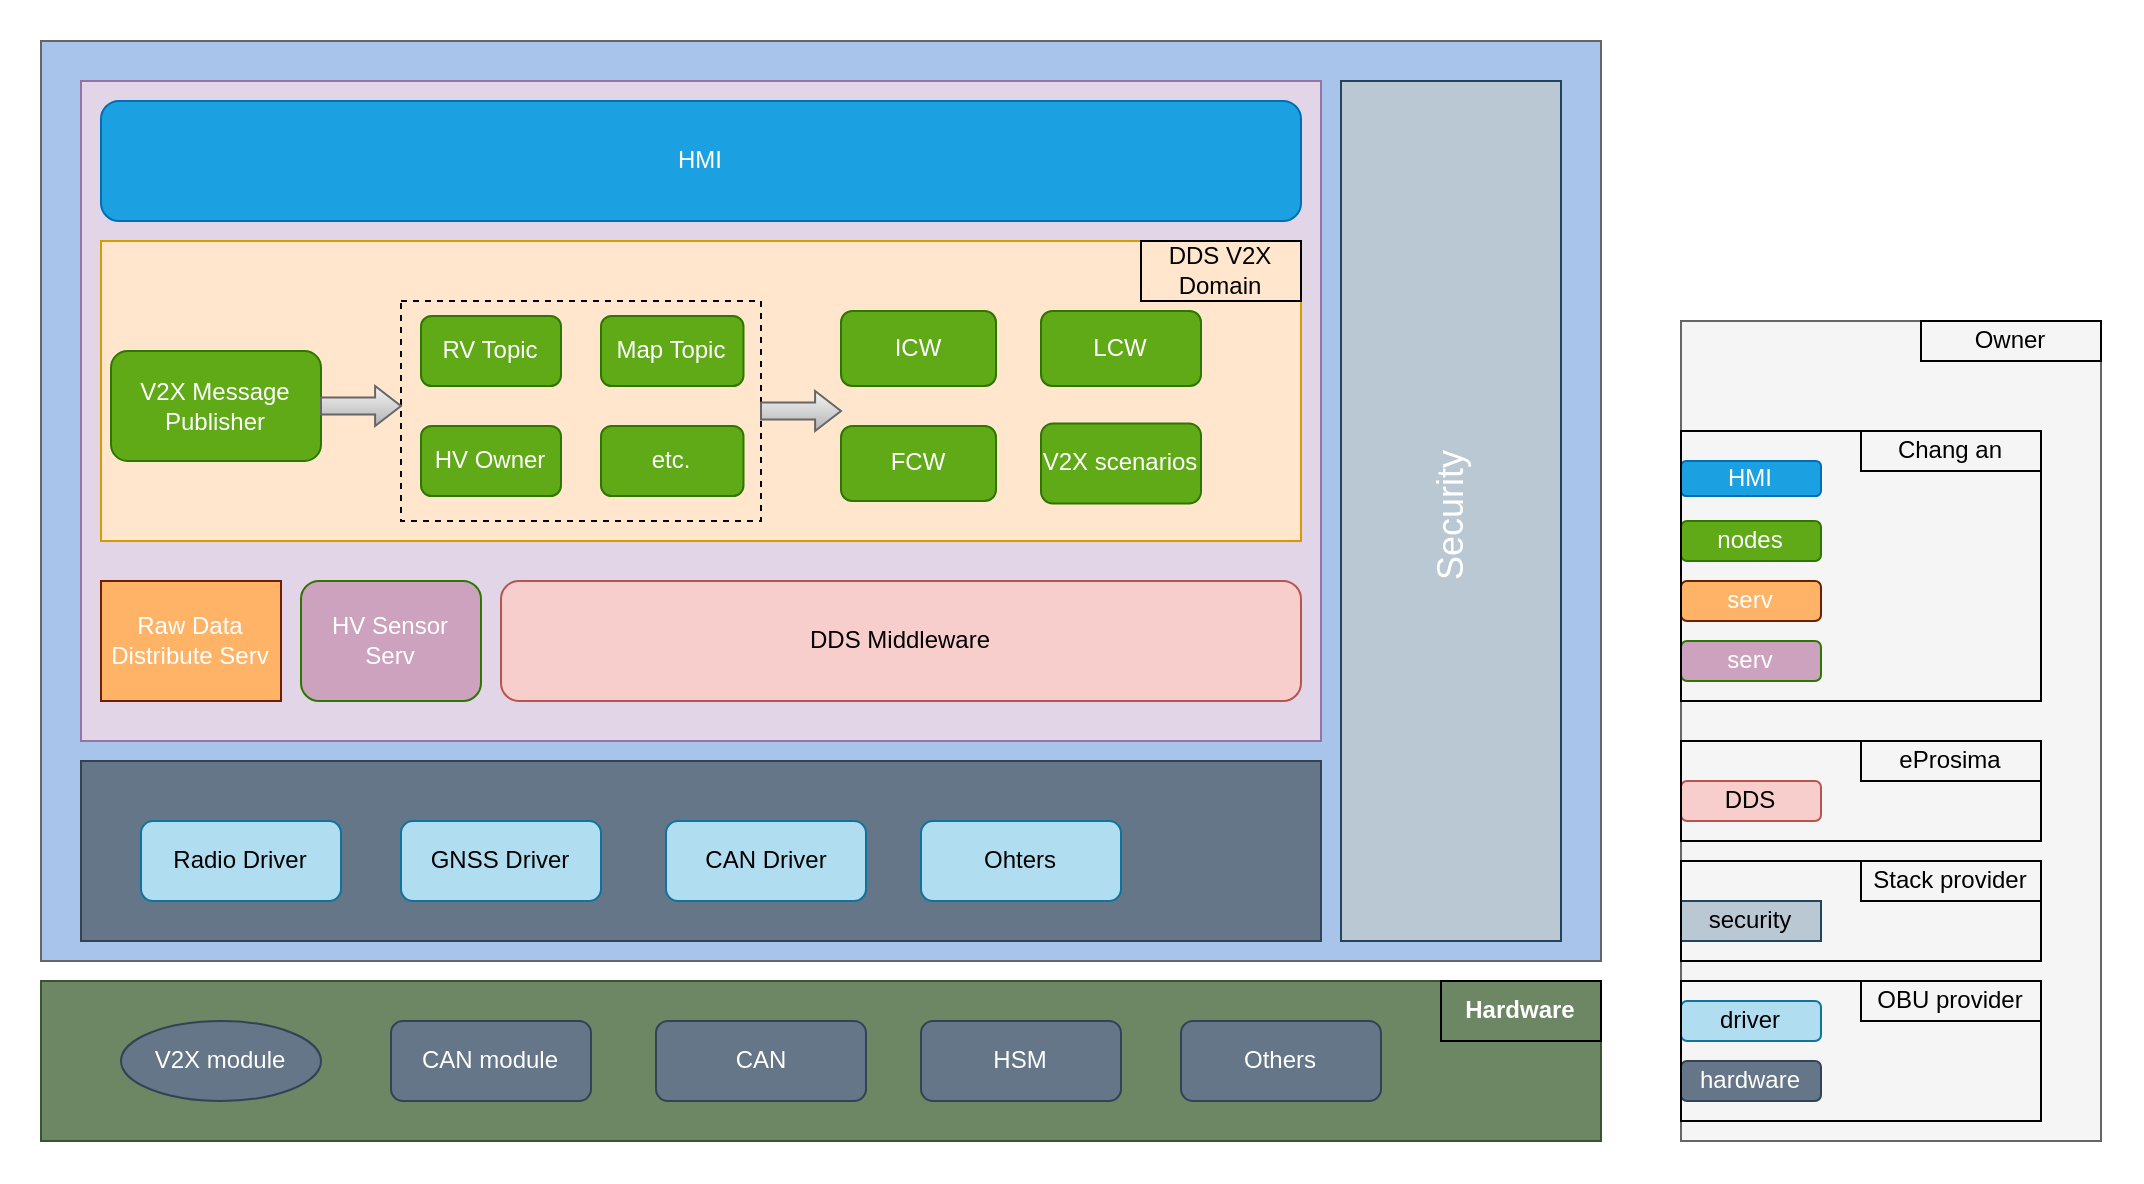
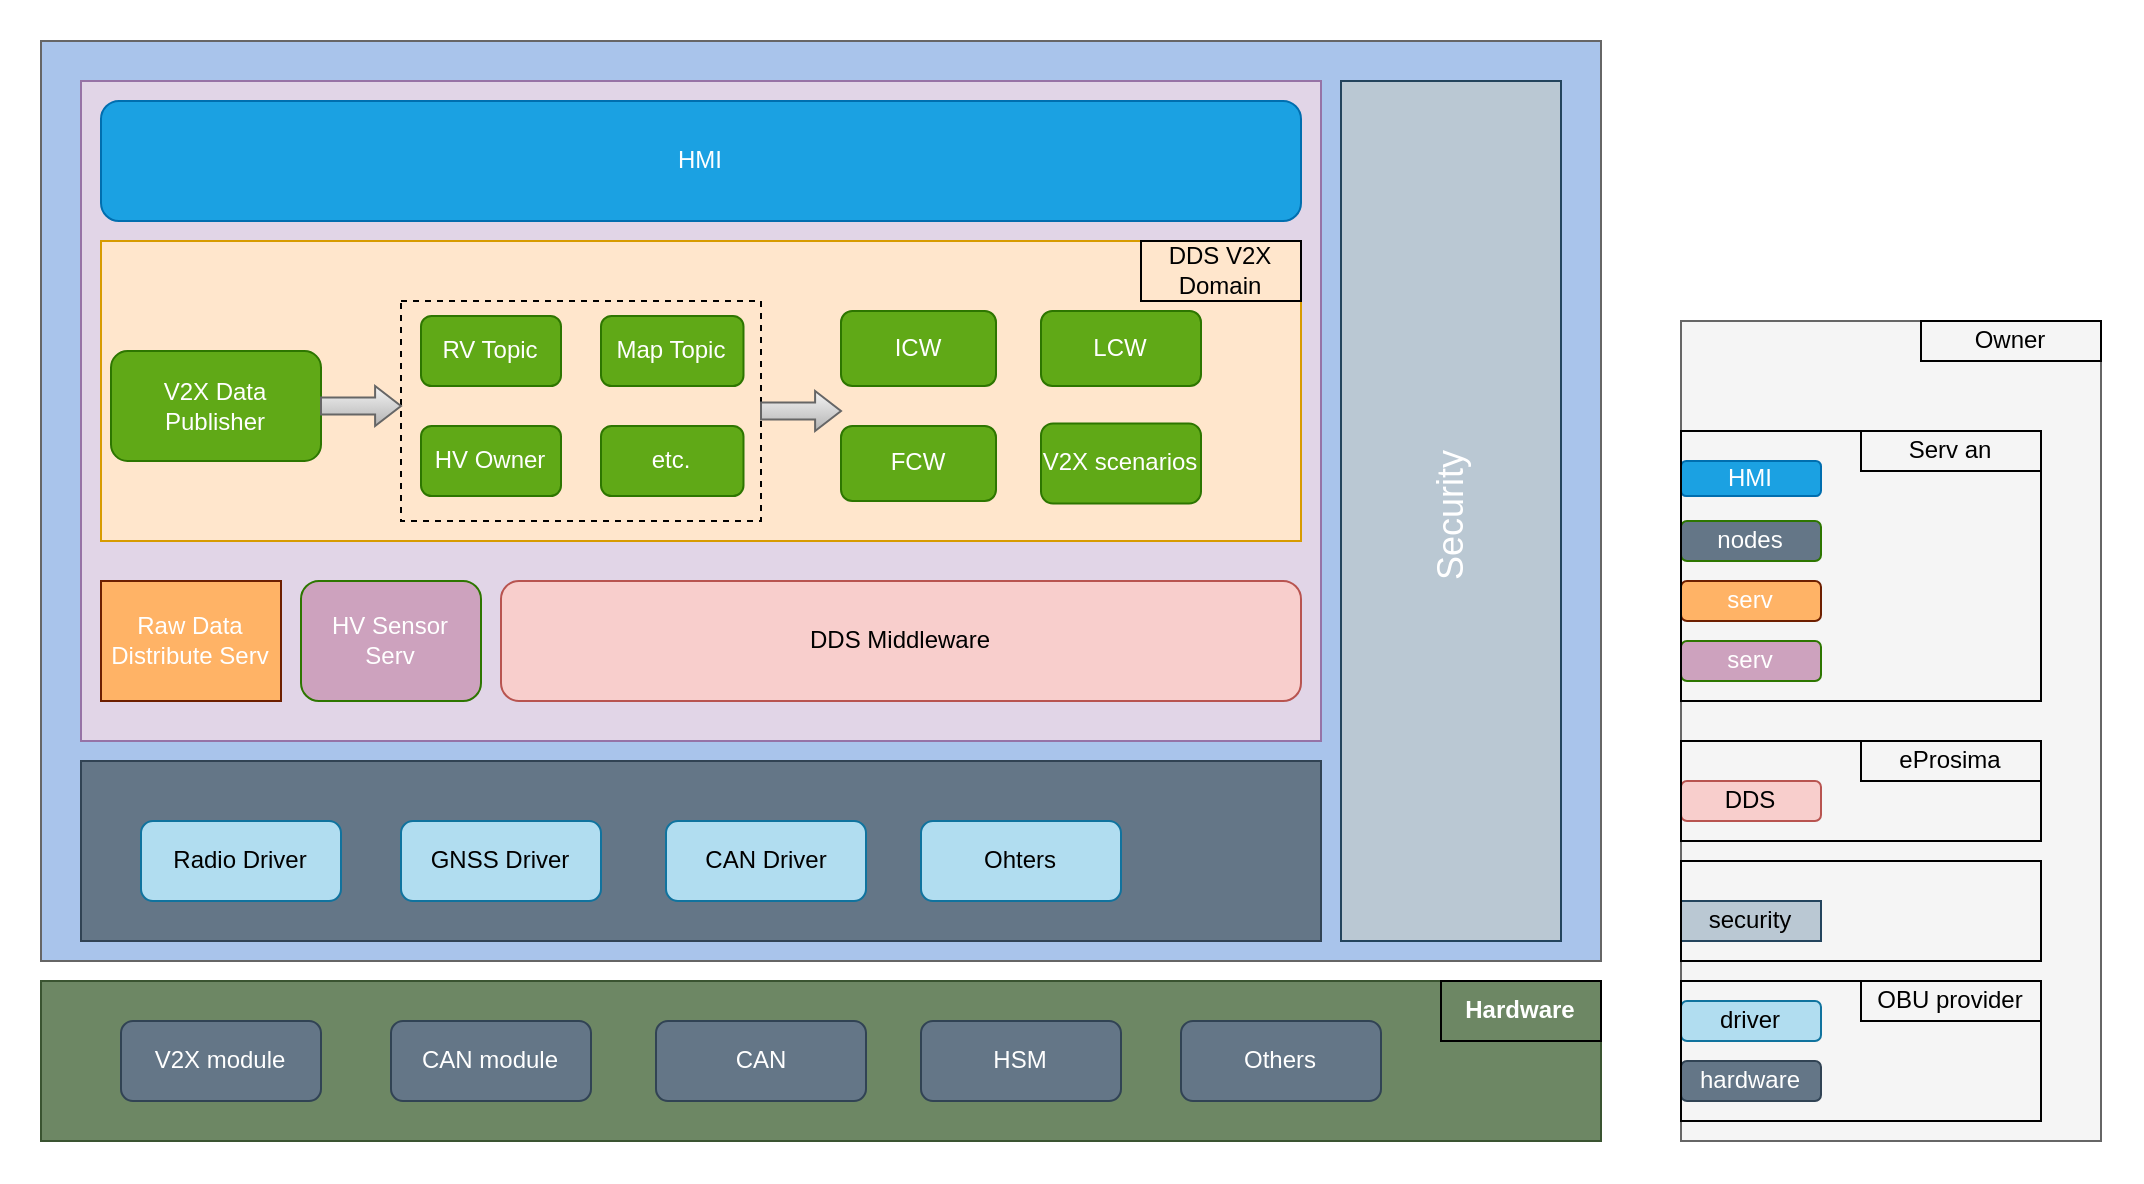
(216, 407) -> (216, 407)
(1951, 451) -> (1951, 451)
(1751, 541) -> (1751, 541)
(1951, 881) -> none
(221, 1061) -> (221, 1061)
